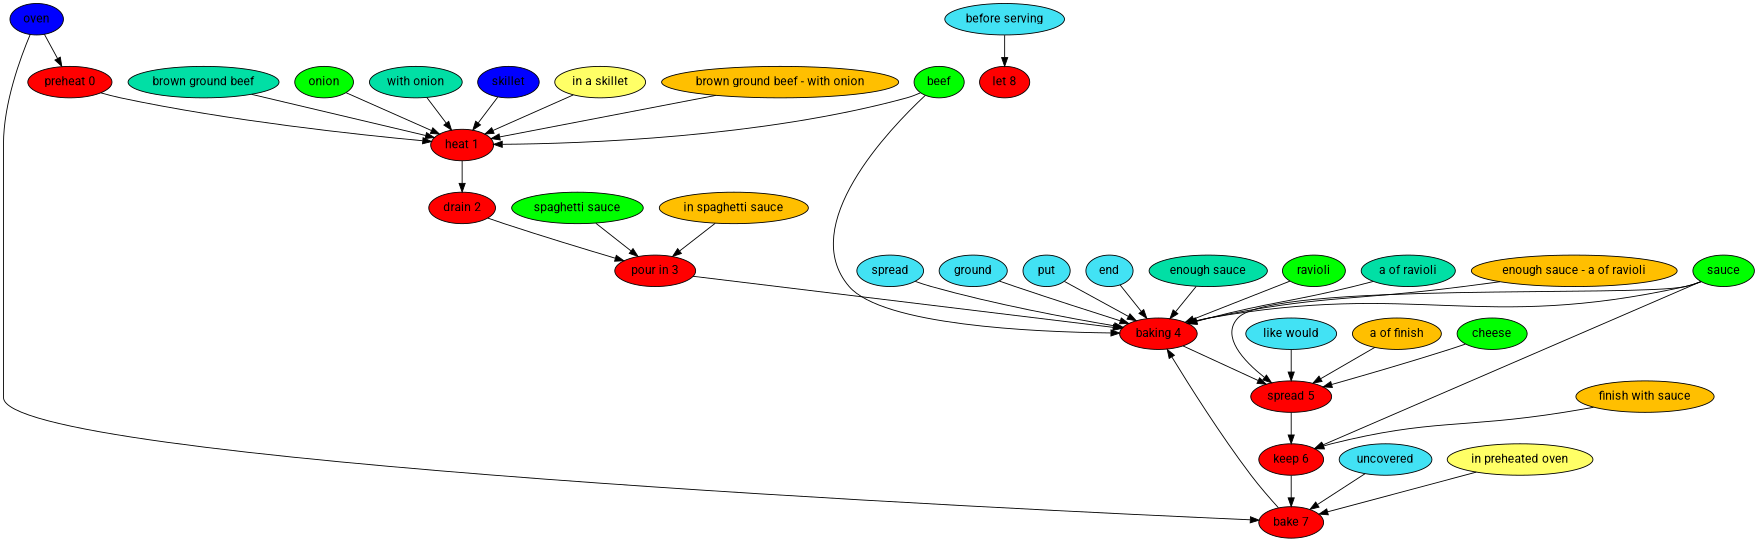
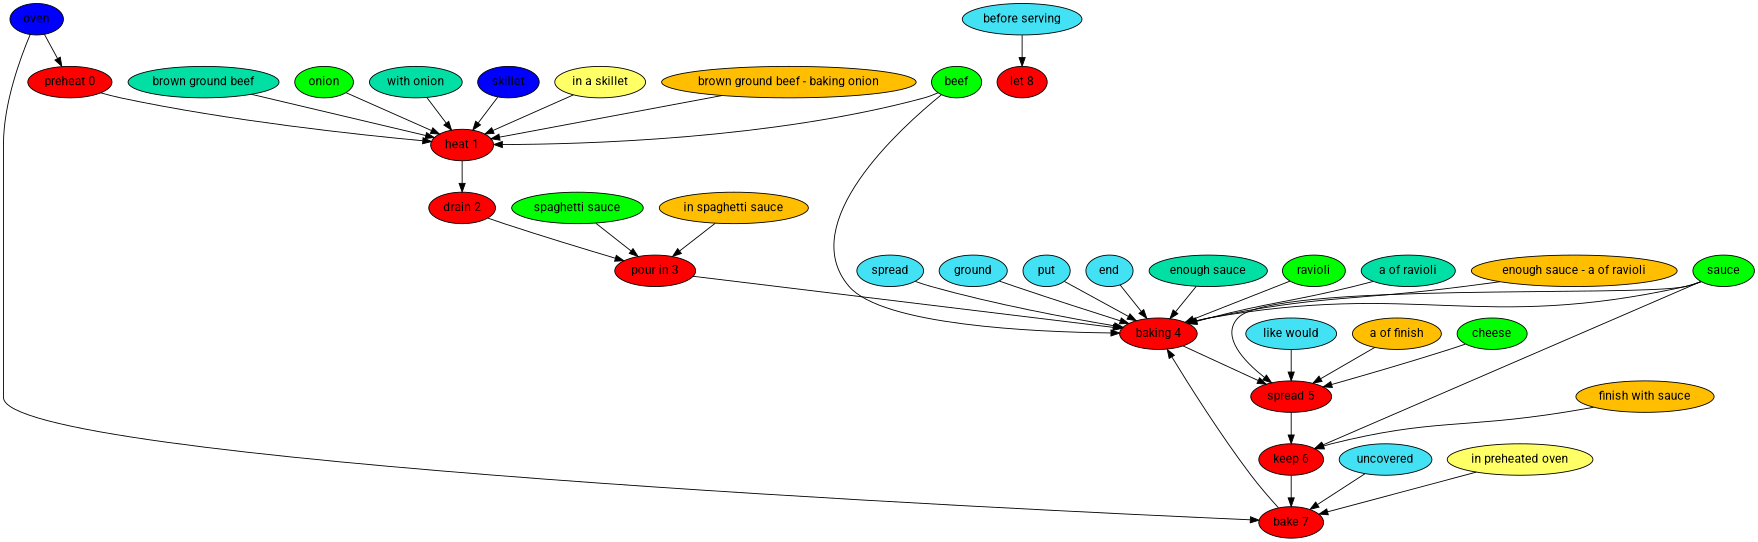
(780, 82) -> (789, 82)
